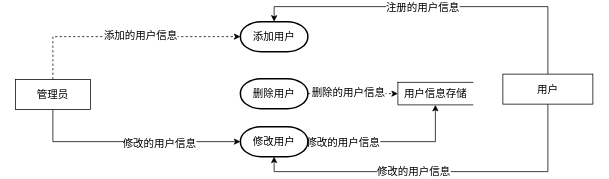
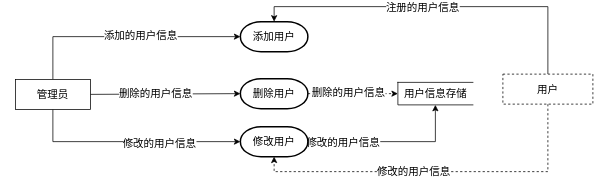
(58, 36) -> (58, 36)
(548, 89) -> (548, 89)
none -> (162, 94)
(533, 171) -> (533, 171)
